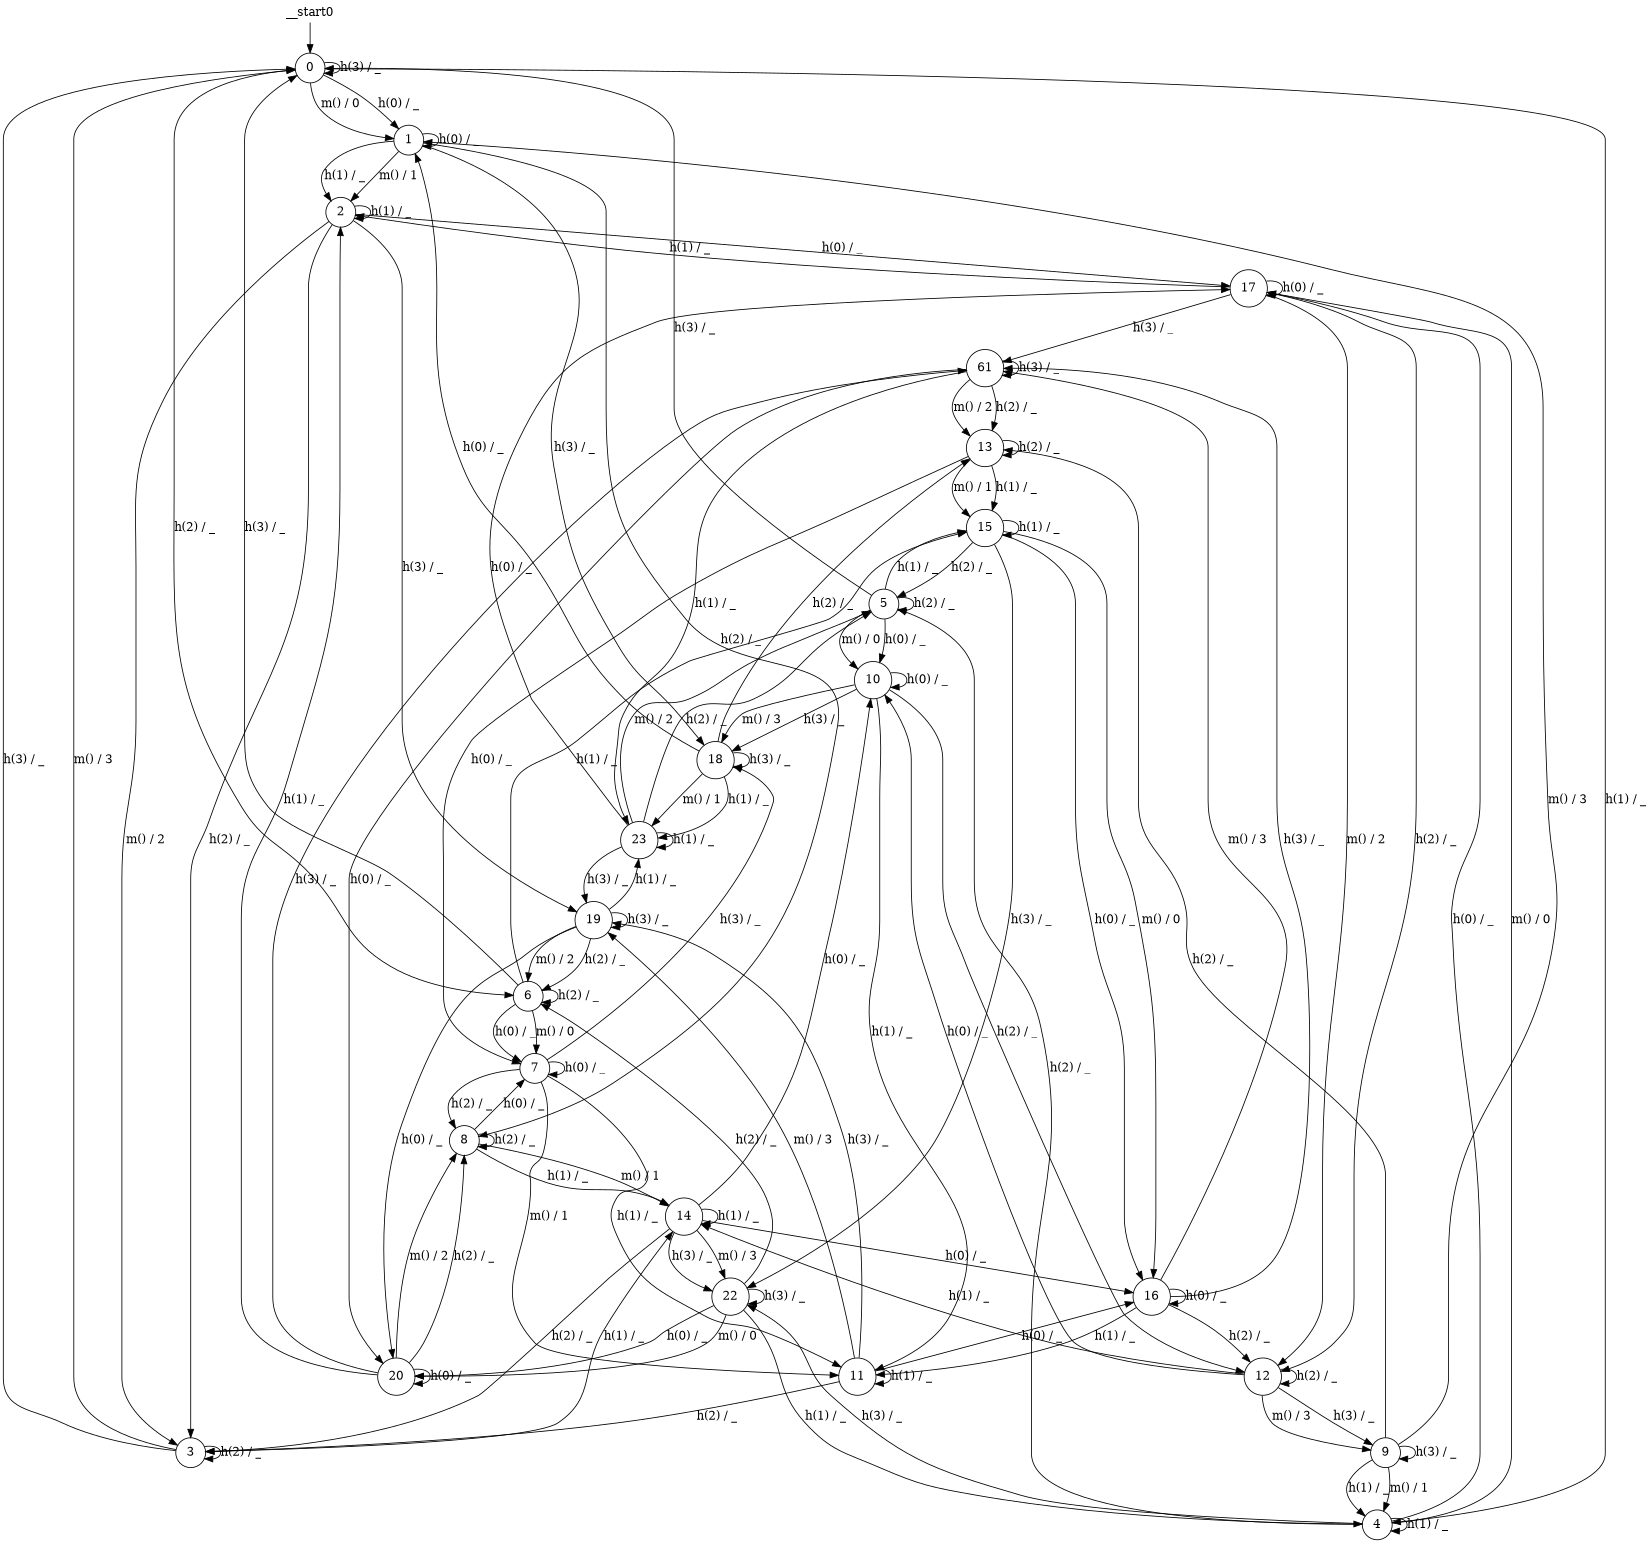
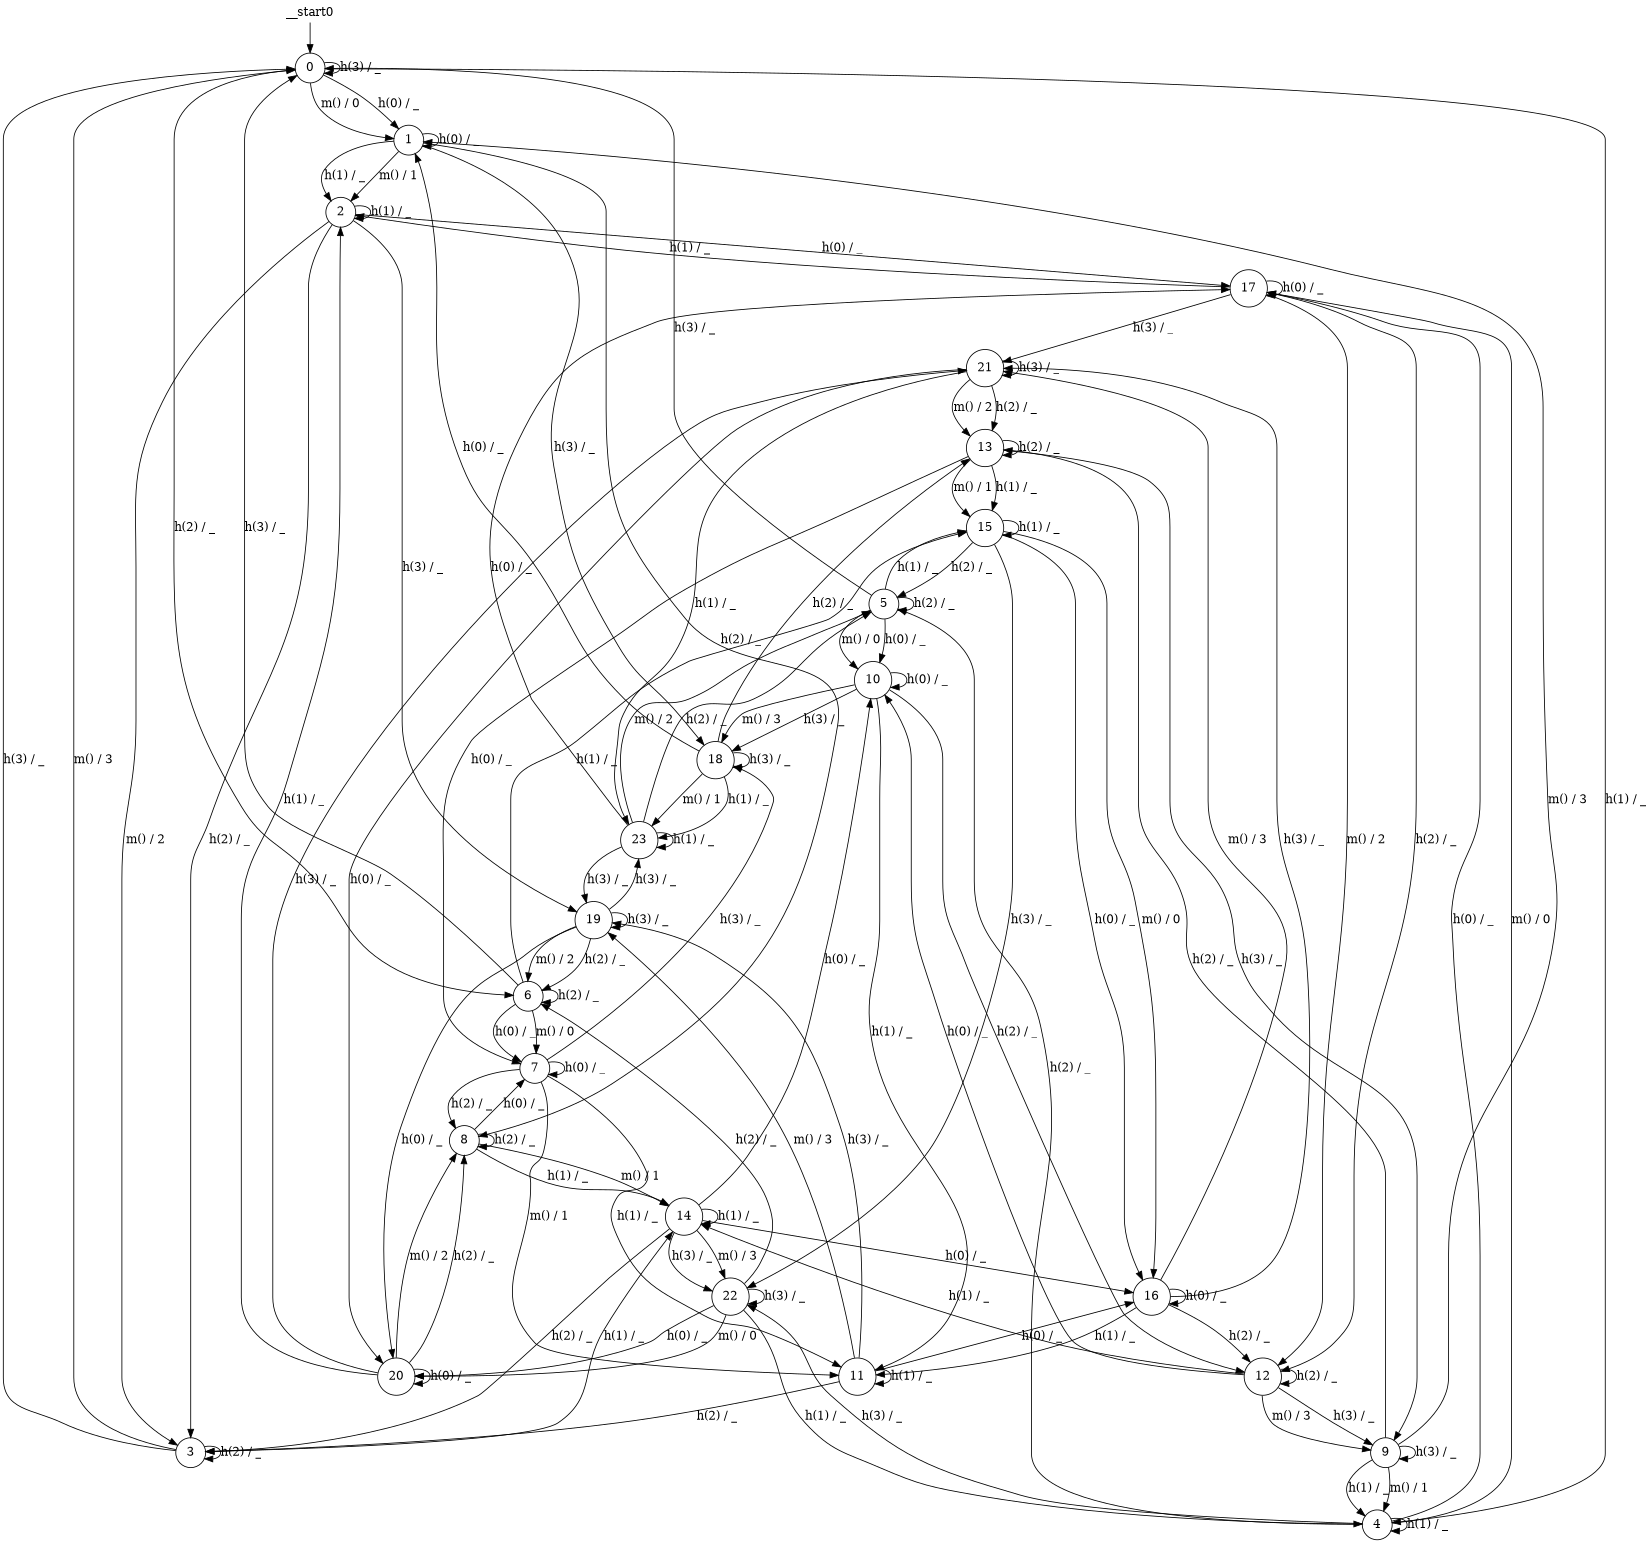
(985, 368) -> (985, 368)
(655, 880) -> (655, 880)
none -> (1230, 910)
